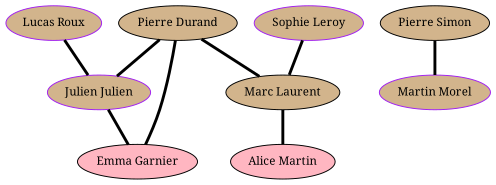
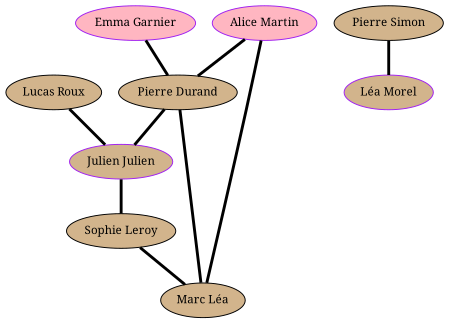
(54, 23) -> (54, 92)
(309, 23) -> (121, 231)
none -> (221, 58)
(283, 92) -> (203, 300)
(435, 92) -> (389, 92)
(118, 127) -> (121, 196)
(138, 162) -> (136, 23)
(283, 162) -> (265, 23)
